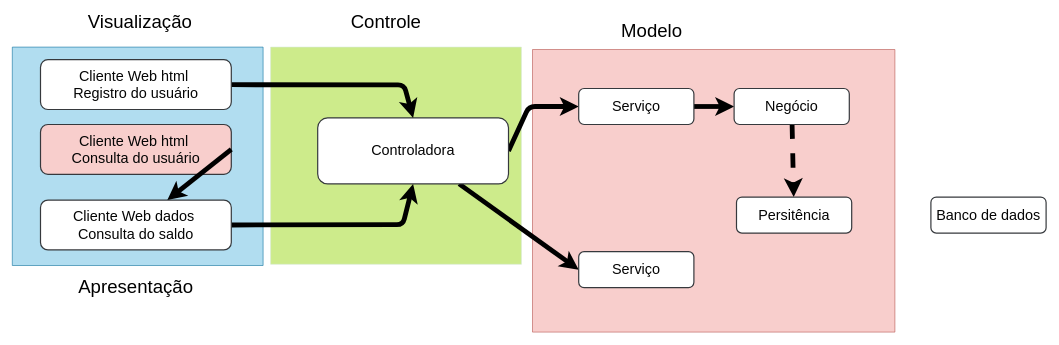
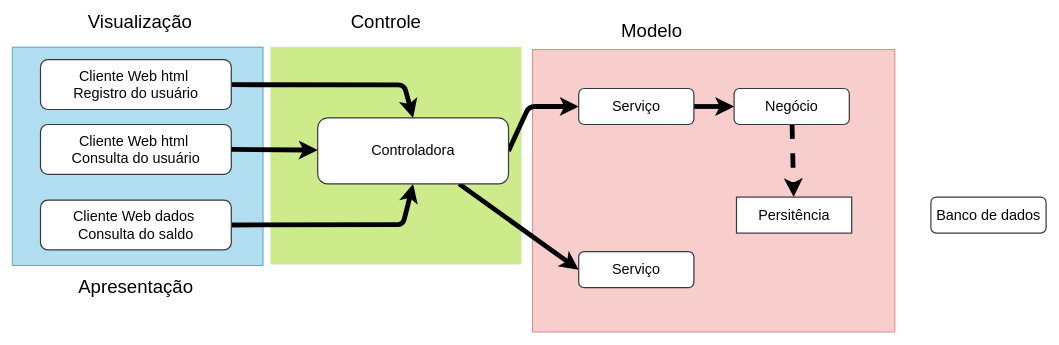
(136, 149) -> (136, 149)
(204, 171) -> (269, 150)
(794, 215) -> (794, 215)
